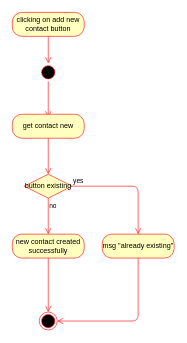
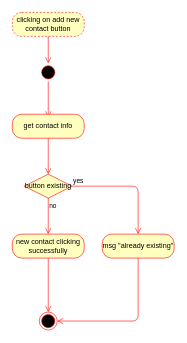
(48, 24) -> (48, 24)
(48, 126) -> (48, 126)
(48, 246) -> (48, 246)
